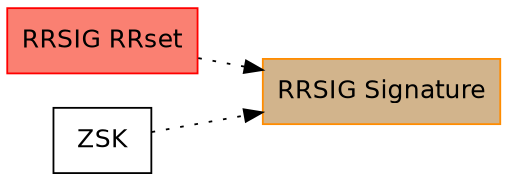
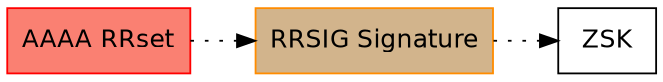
(102, 41) -> (99, 41)
(198, 124) -> (517, 41)
